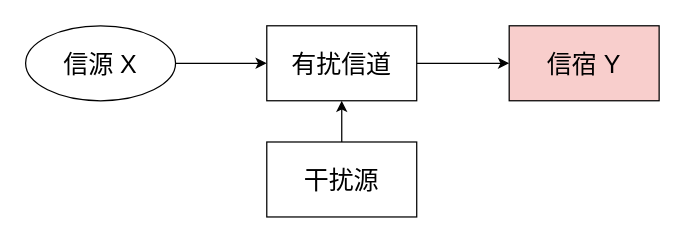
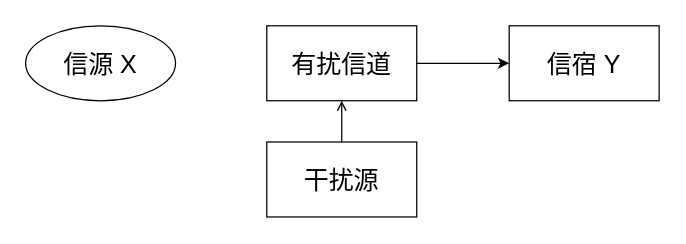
(217, 63) -> none
(584, 63) -> (584, 63)
(342, 111) -> (342, 108)
